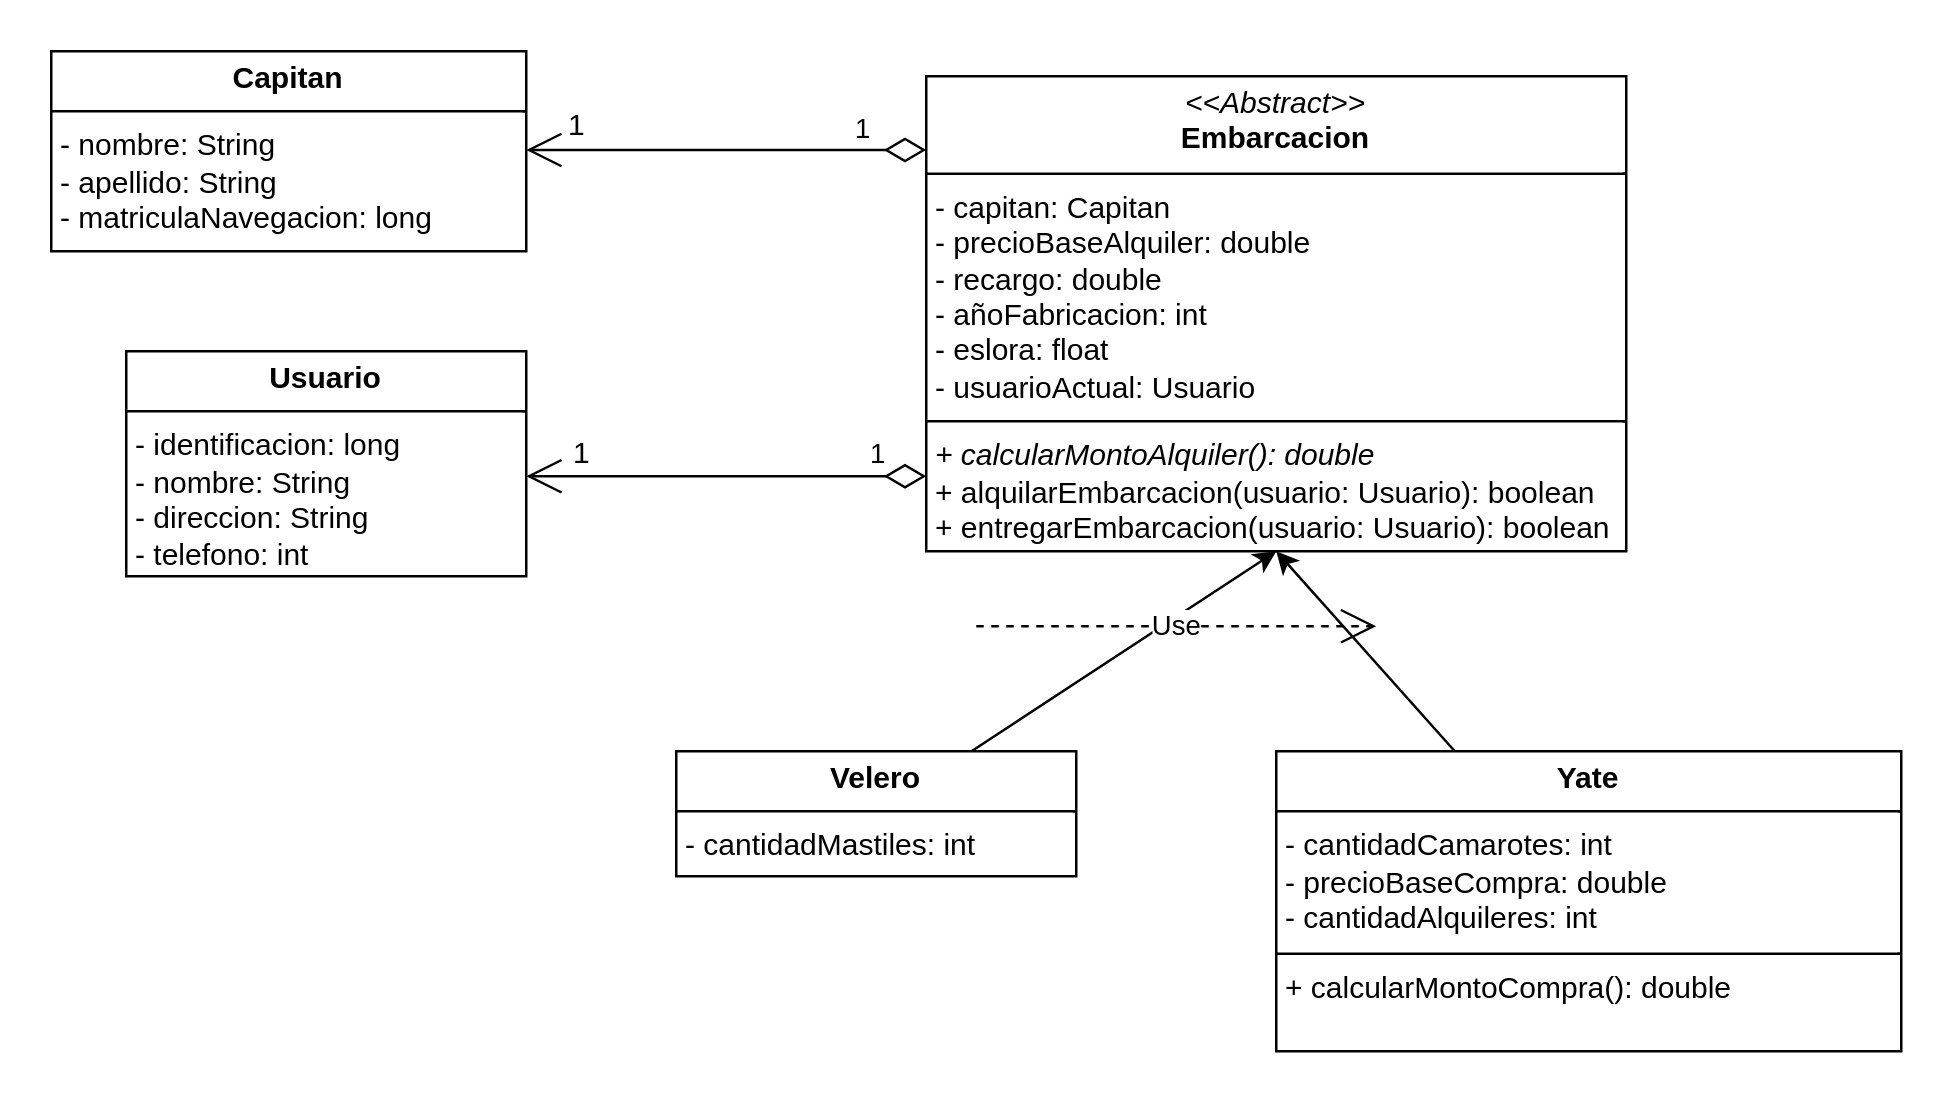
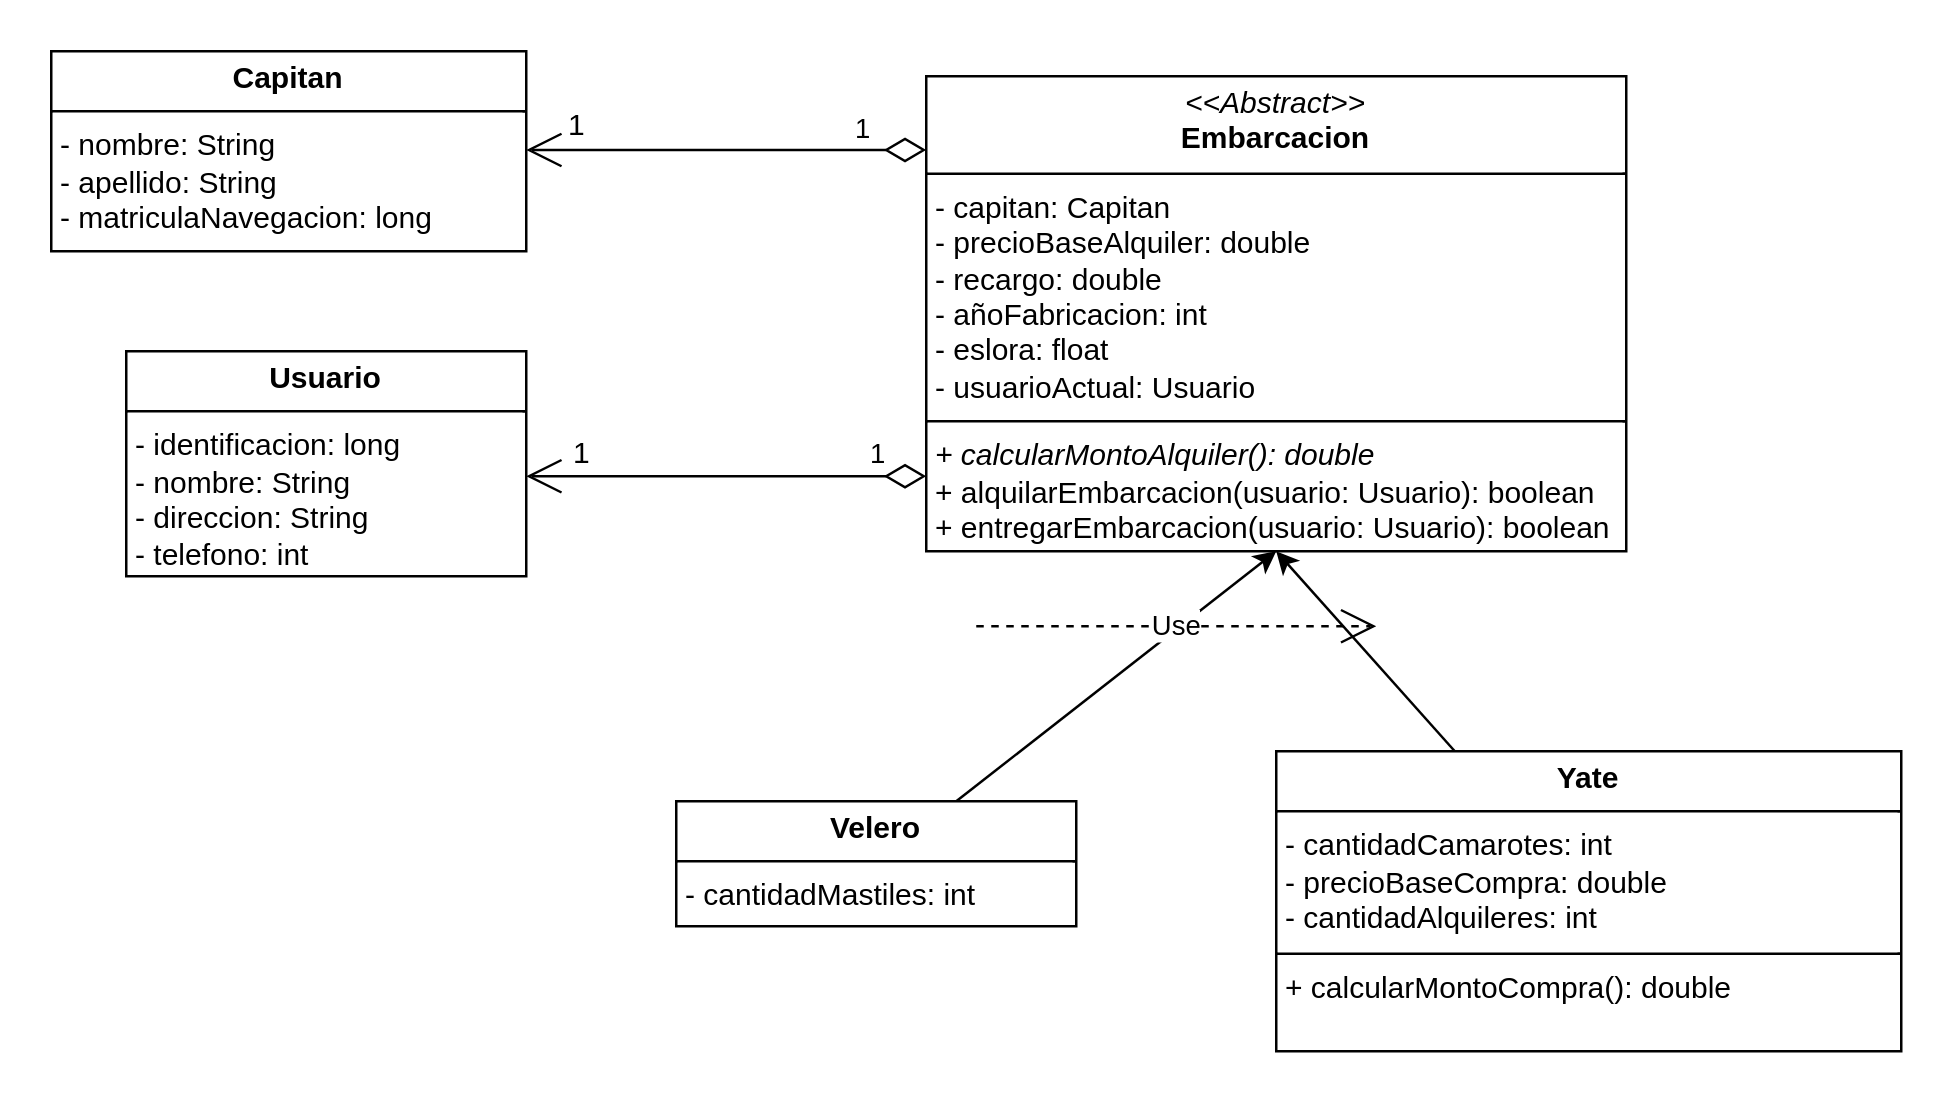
(876, 814) -> (876, 864)
